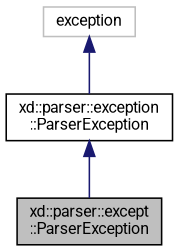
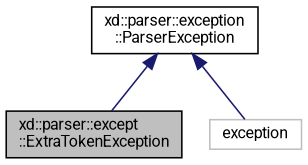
(89, 73) -> (224, 93)
(89, 221) -> (94, 134)
